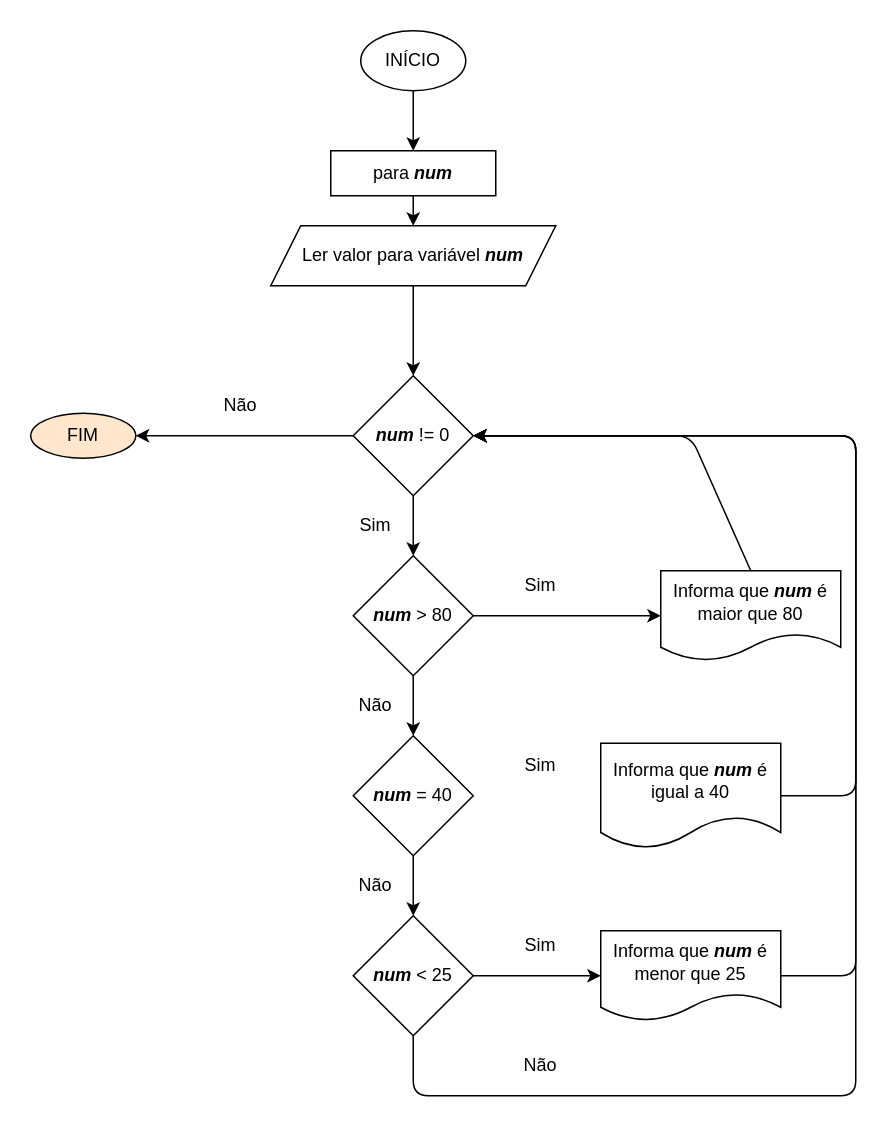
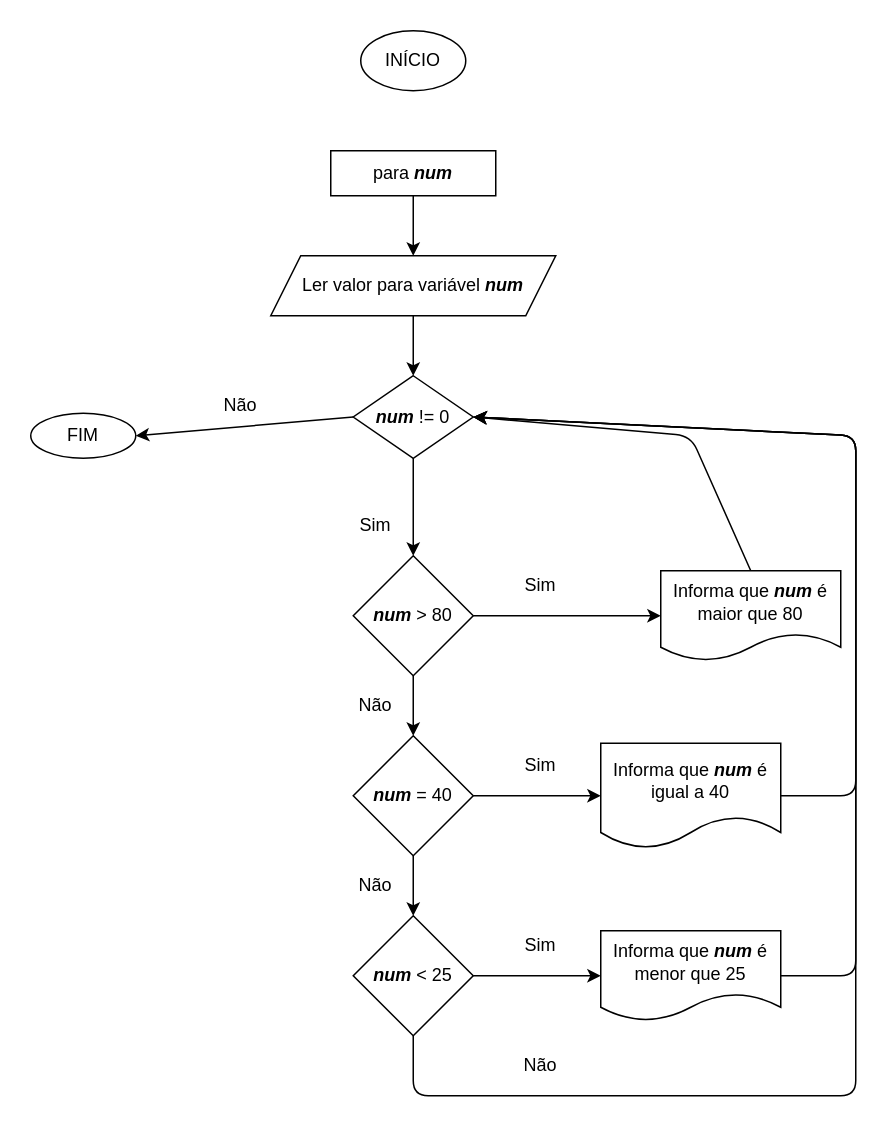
(413, 116) -> none
(413, 256) -> (413, 286)
(83, 436) -> (83, 436)
(413, 436) -> (413, 417)
none -> (532, 796)
